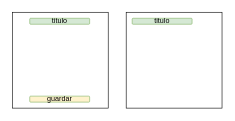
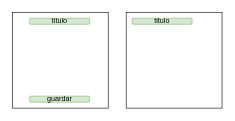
(60, 99) -> (60, 99)
